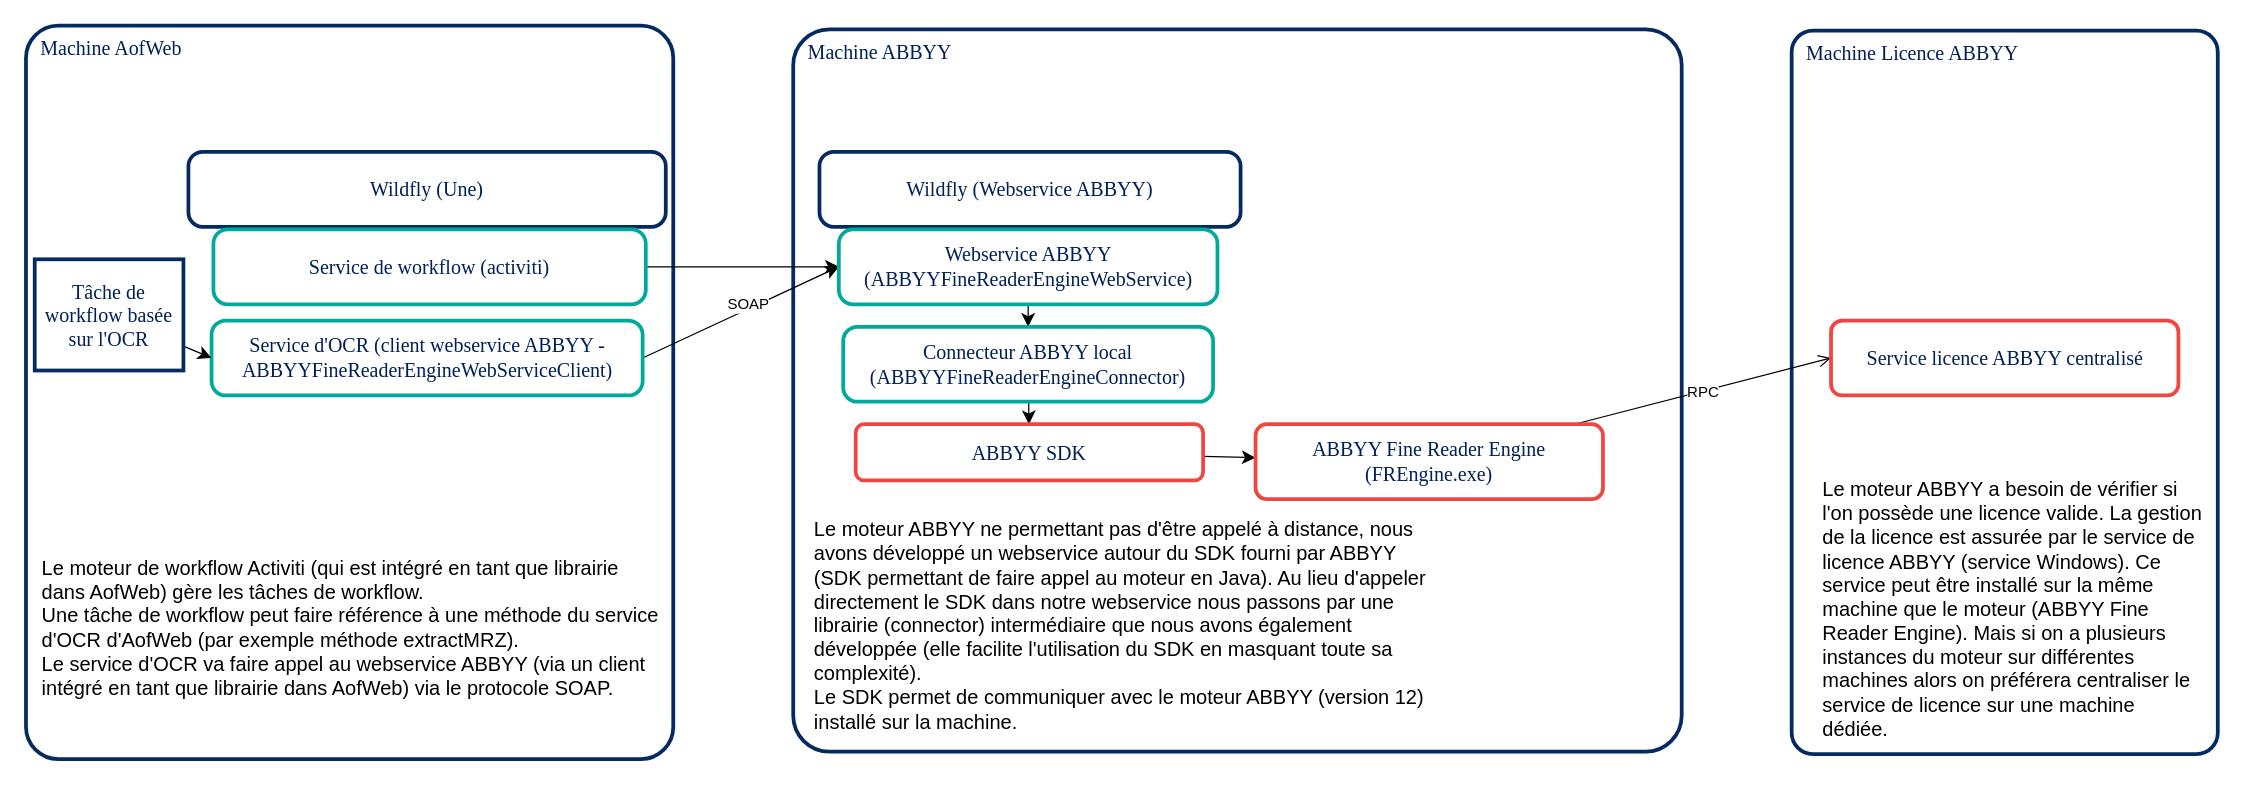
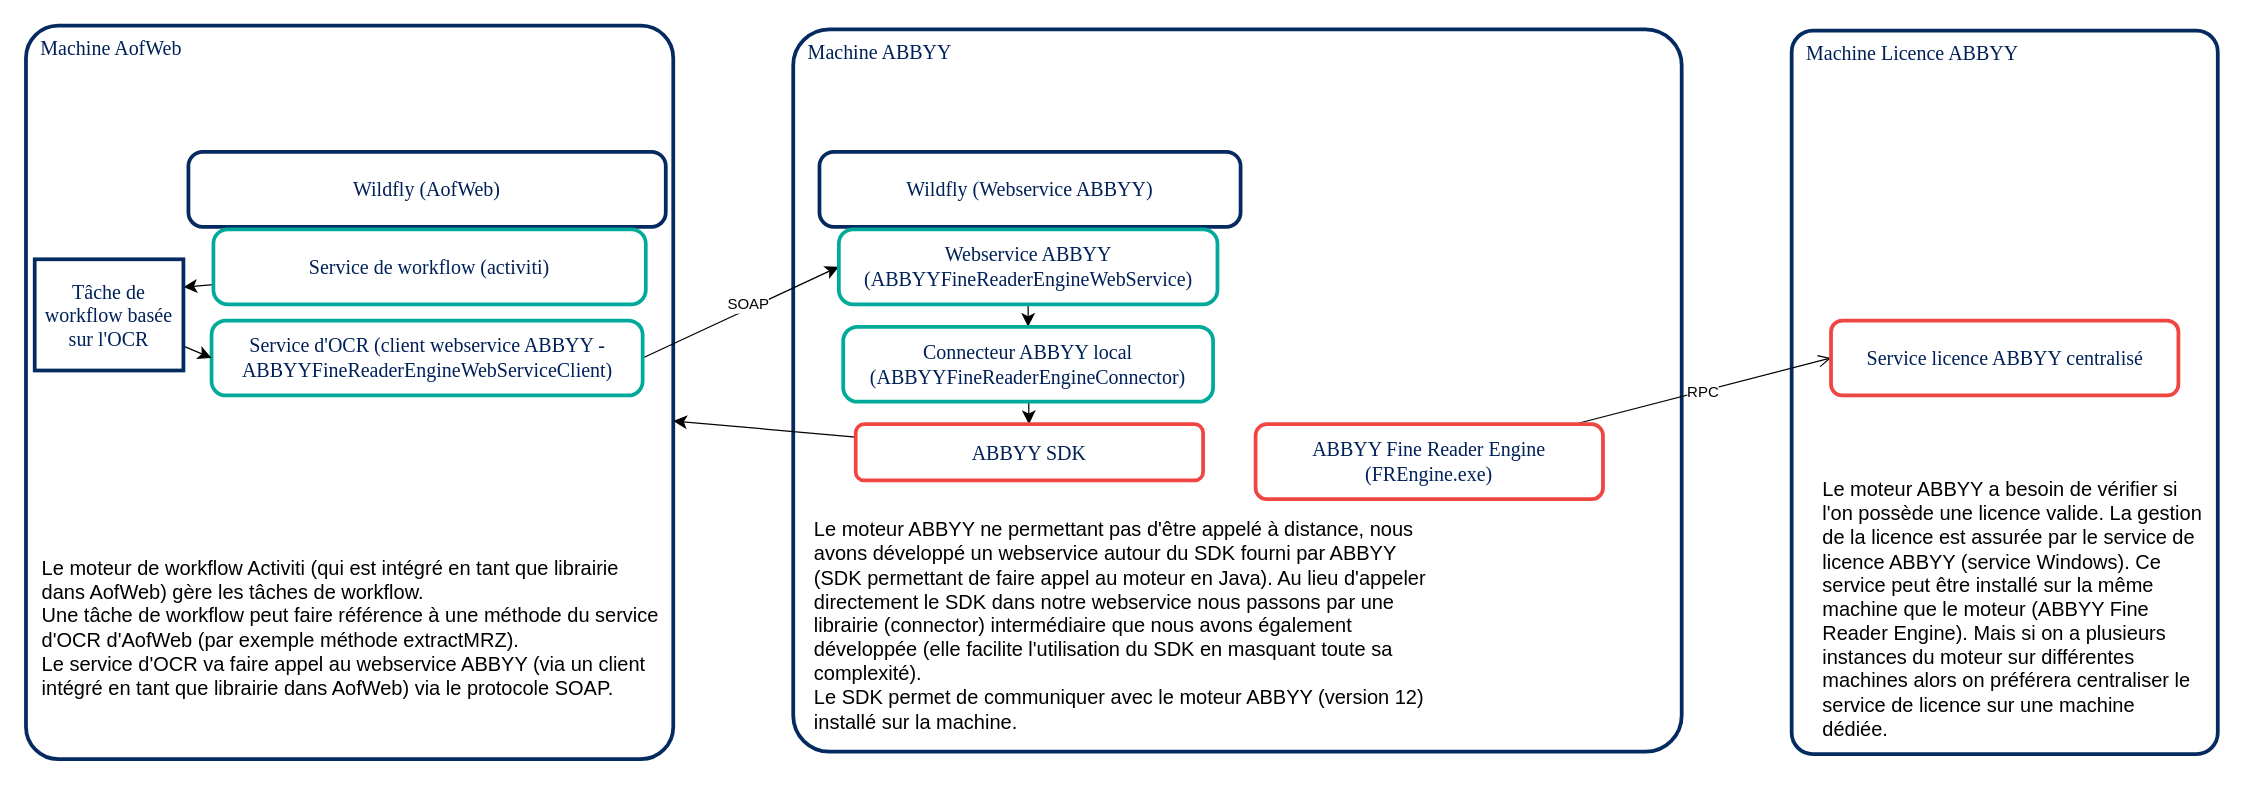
(427, 189) -> (427, 189)
(738, 267) -> (202, 286)
(1225, 457) -> (768, 429)
